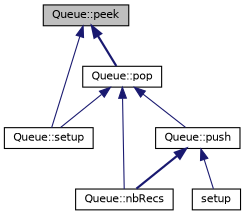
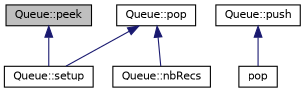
(107, 51) -> none
(164, 111) -> none
(157, 172) -> none
(216, 199) -> (258, 77)
